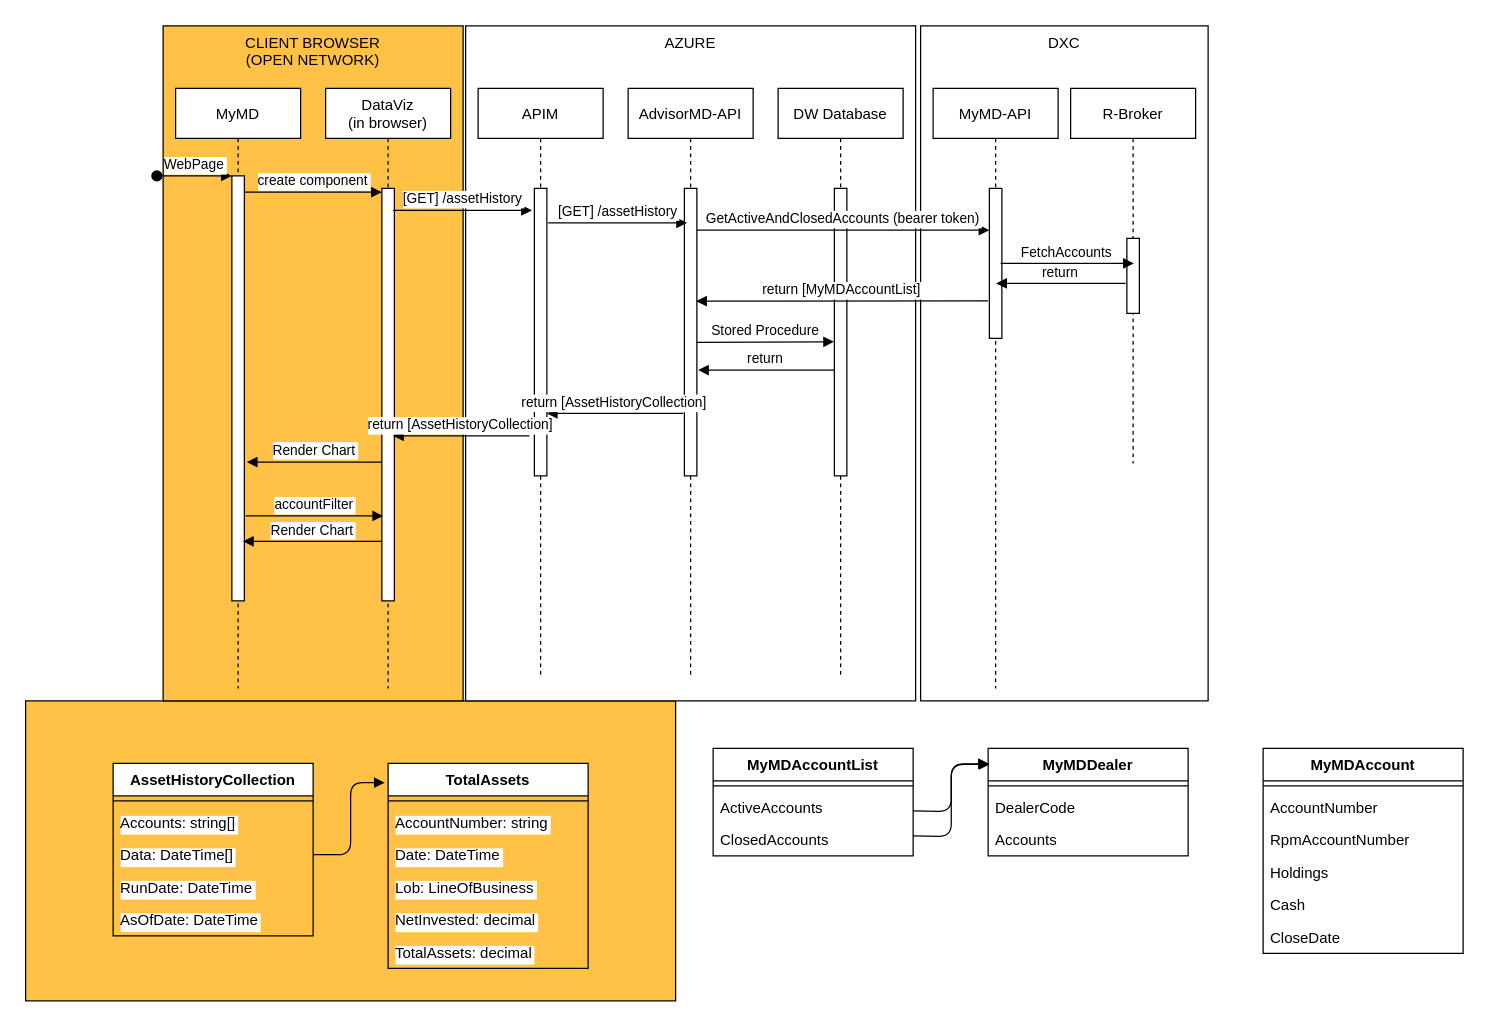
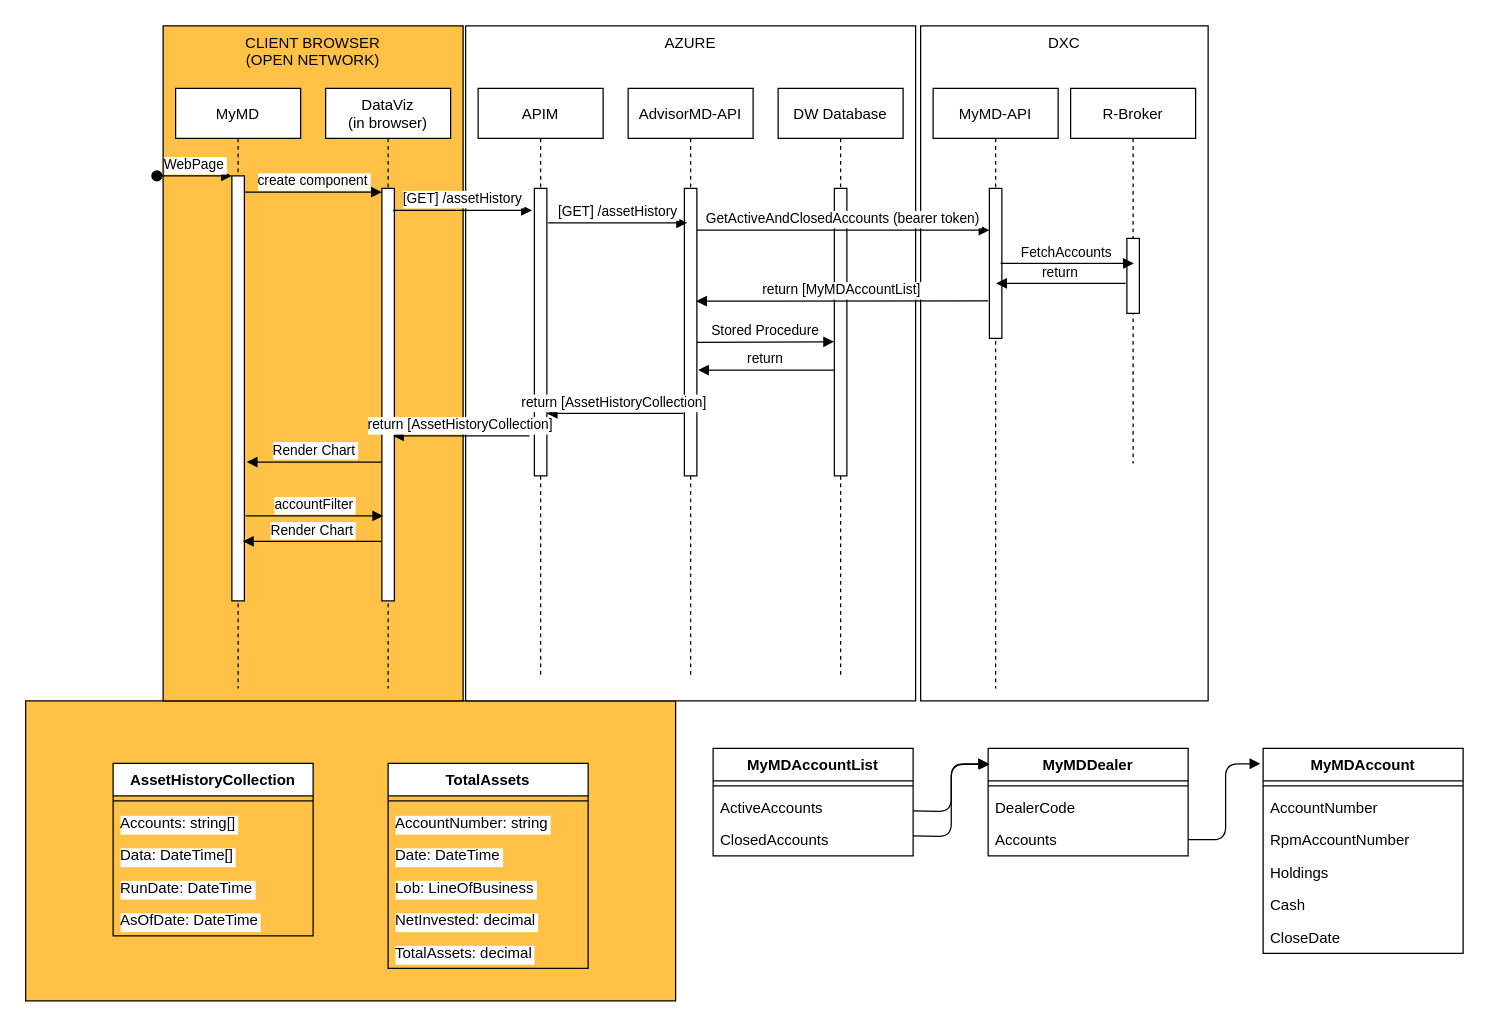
none -> (1226, 808)
(351, 825) -> none
